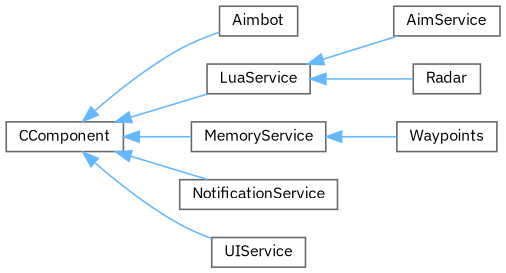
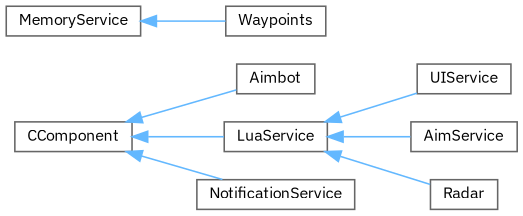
(165, 137) -> none
(150, 206) -> (379, 105)
